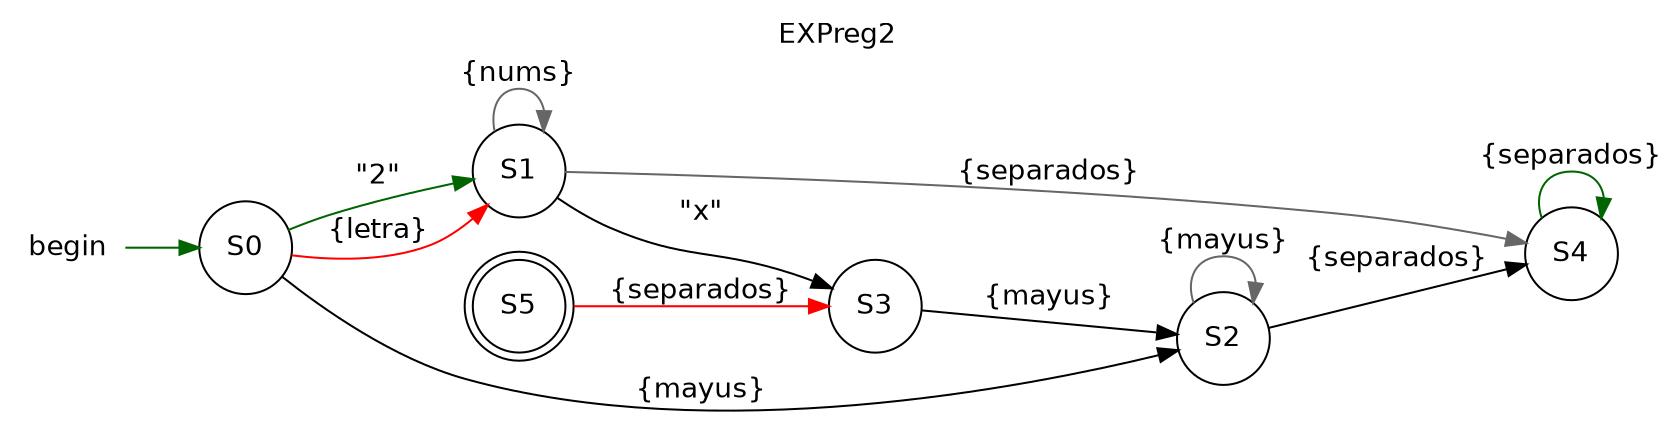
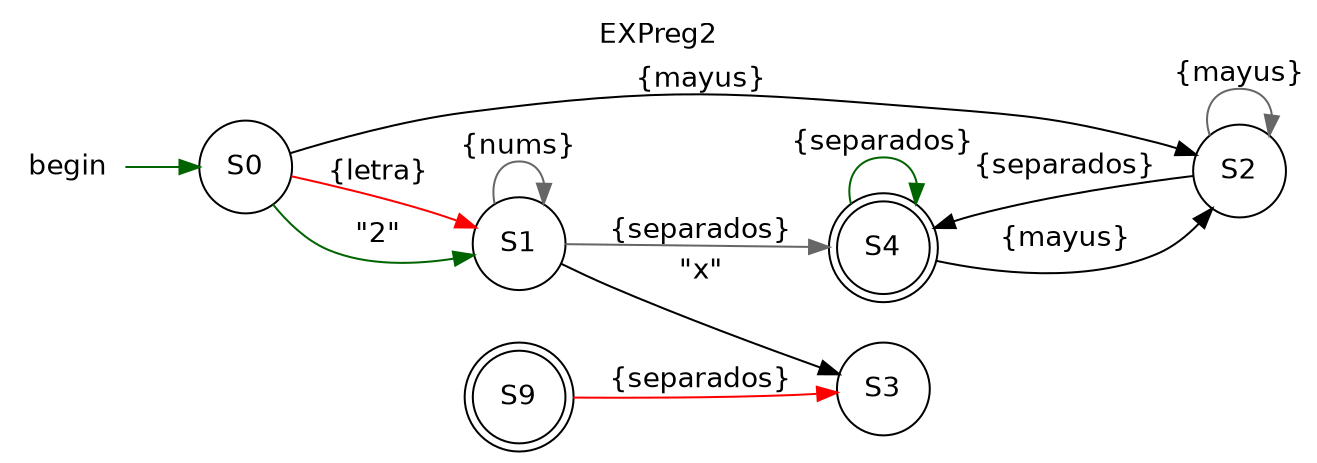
(1572, 254) -> (883, 248)
(519, 306) -> (519, 397)
(1039, 321) -> (1073, 272)
